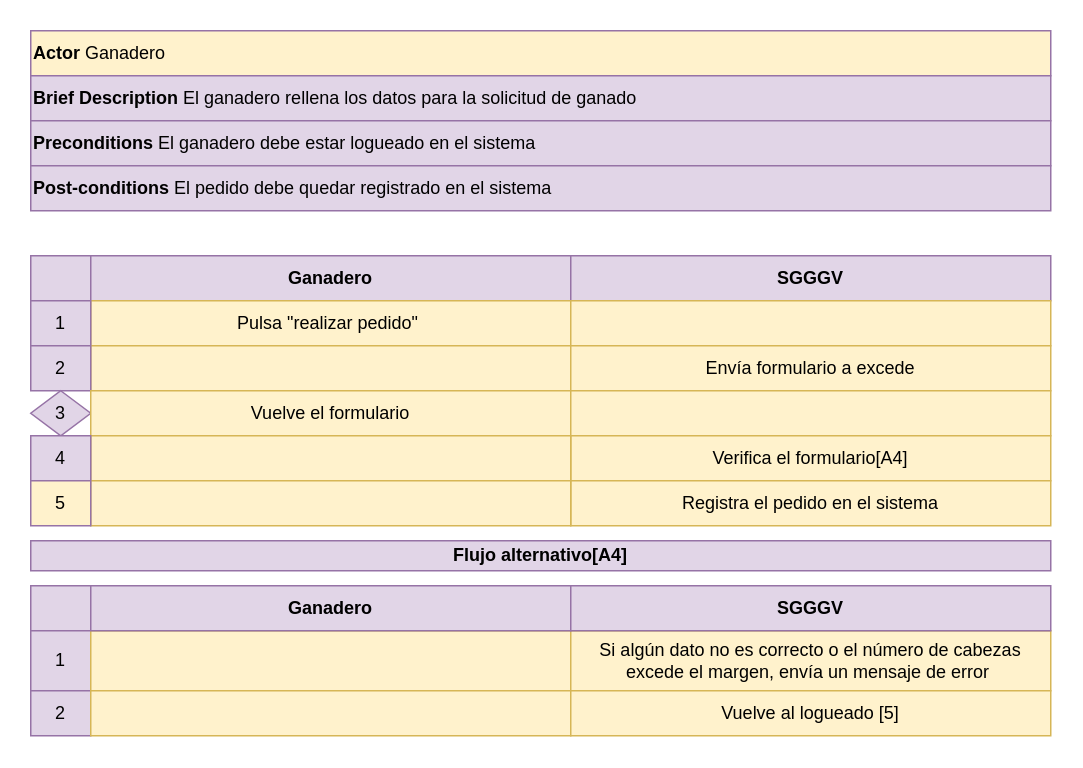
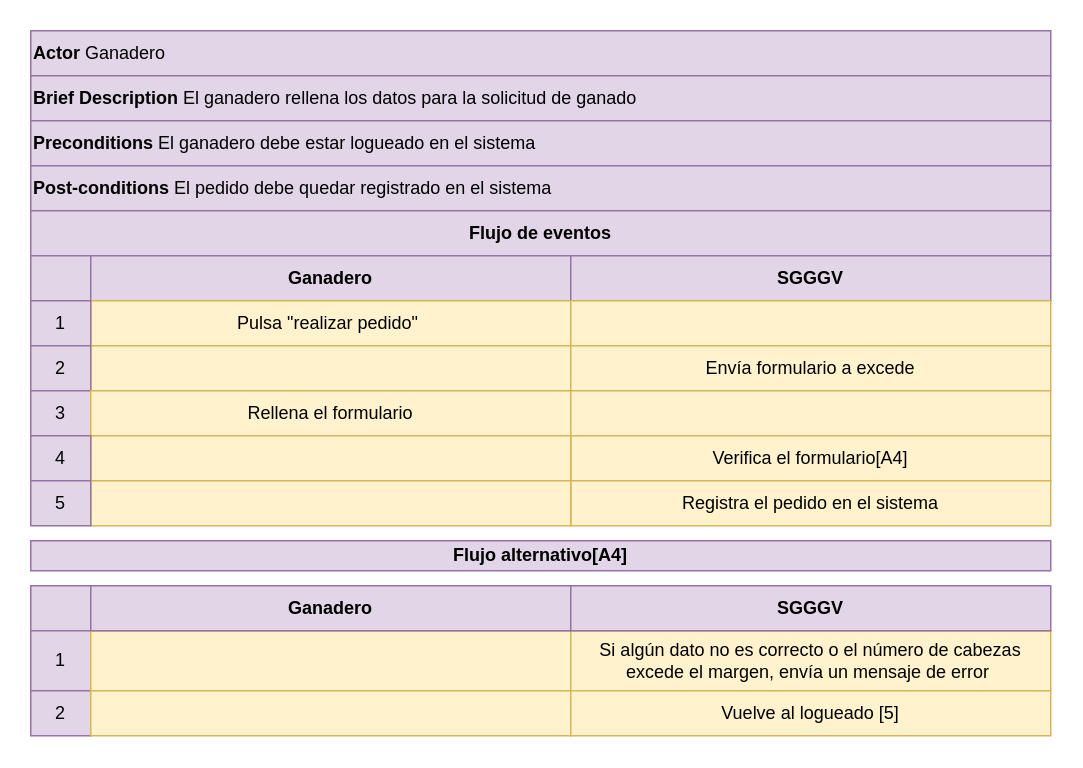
(541, 53) -> (541, 53)
none -> (541, 233)
(61, 413) -> (61, 413)
(331, 413) -> (331, 413)
(61, 503) -> (61, 503)
